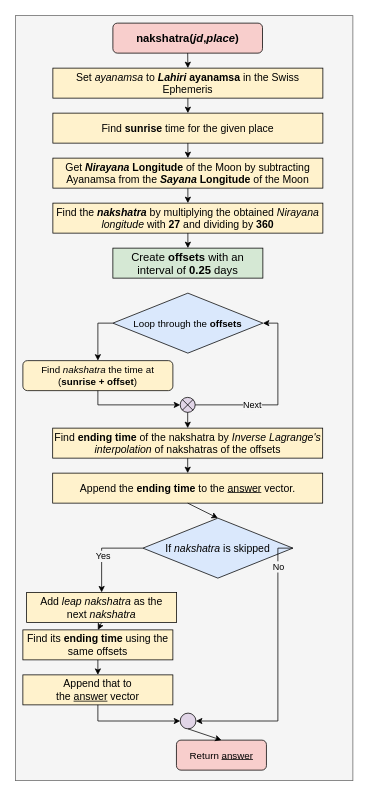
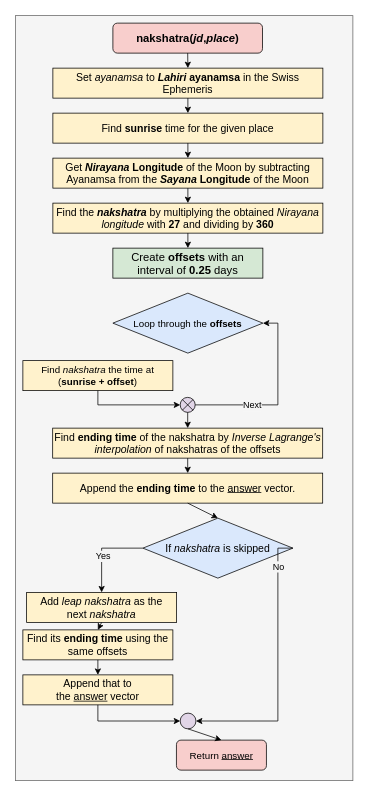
(98, 323) -> none
(98, 375) -> (98, 375)
